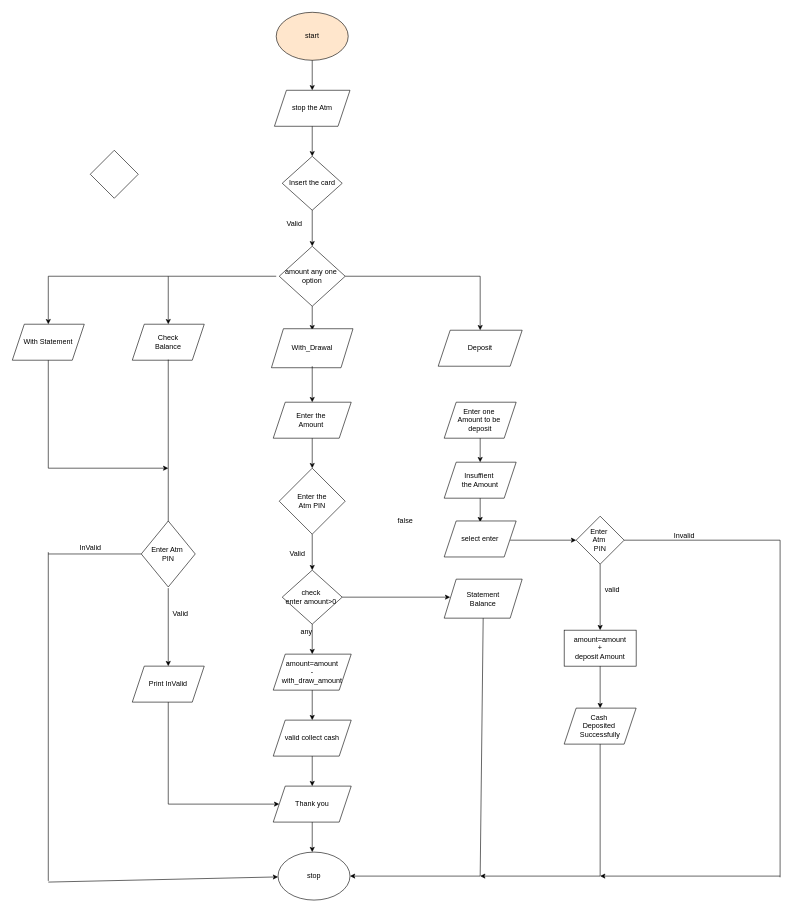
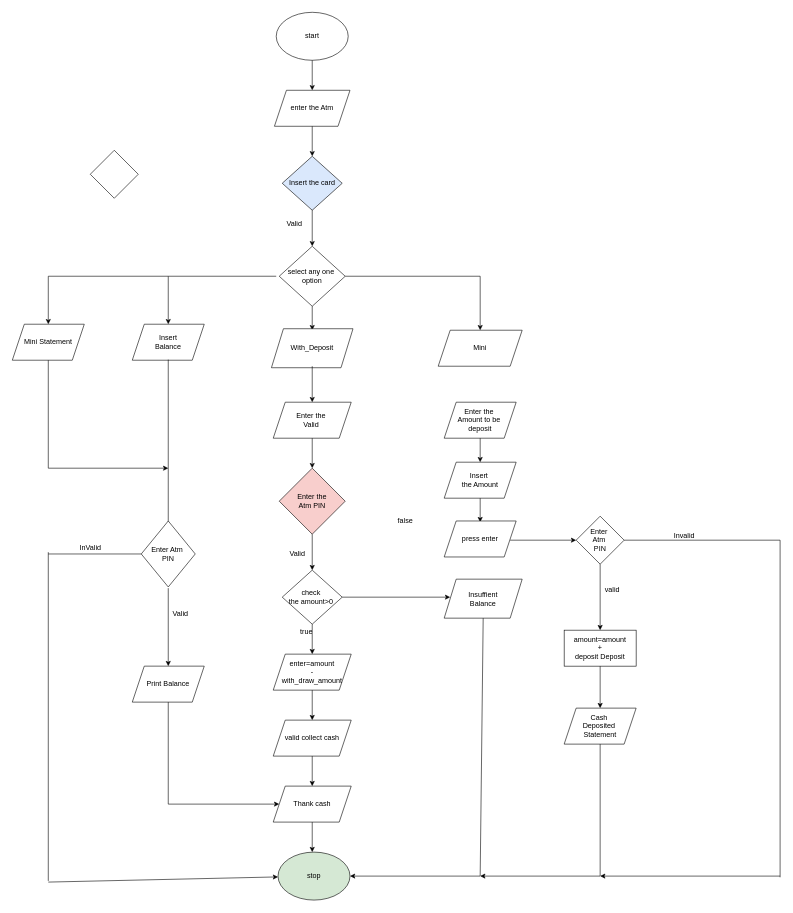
(312, 36) -> (312, 36)
(312, 108) -> (312, 108)
(312, 183) -> (312, 183)
(312, 276) -> (312, 276)
(48, 342) -> (48, 342)
(168, 342) -> (168, 342)
(312, 348) -> (312, 348)
(480, 348) -> (480, 348)
(312, 420) -> (312, 420)
(480, 420) -> (480, 420)
(480, 480) -> (480, 480)
(312, 501) -> (312, 501)
(480, 539) -> (480, 539)
(312, 597) -> (312, 597)
(483, 599) -> (483, 599)
(307, 632) -> (307, 632)
(600, 648) -> (600, 648)
(312, 672) -> (312, 672)
(168, 684) -> (168, 684)
(600, 726) -> (600, 726)
(312, 804) -> (312, 804)
(314, 876) -> (314, 876)
